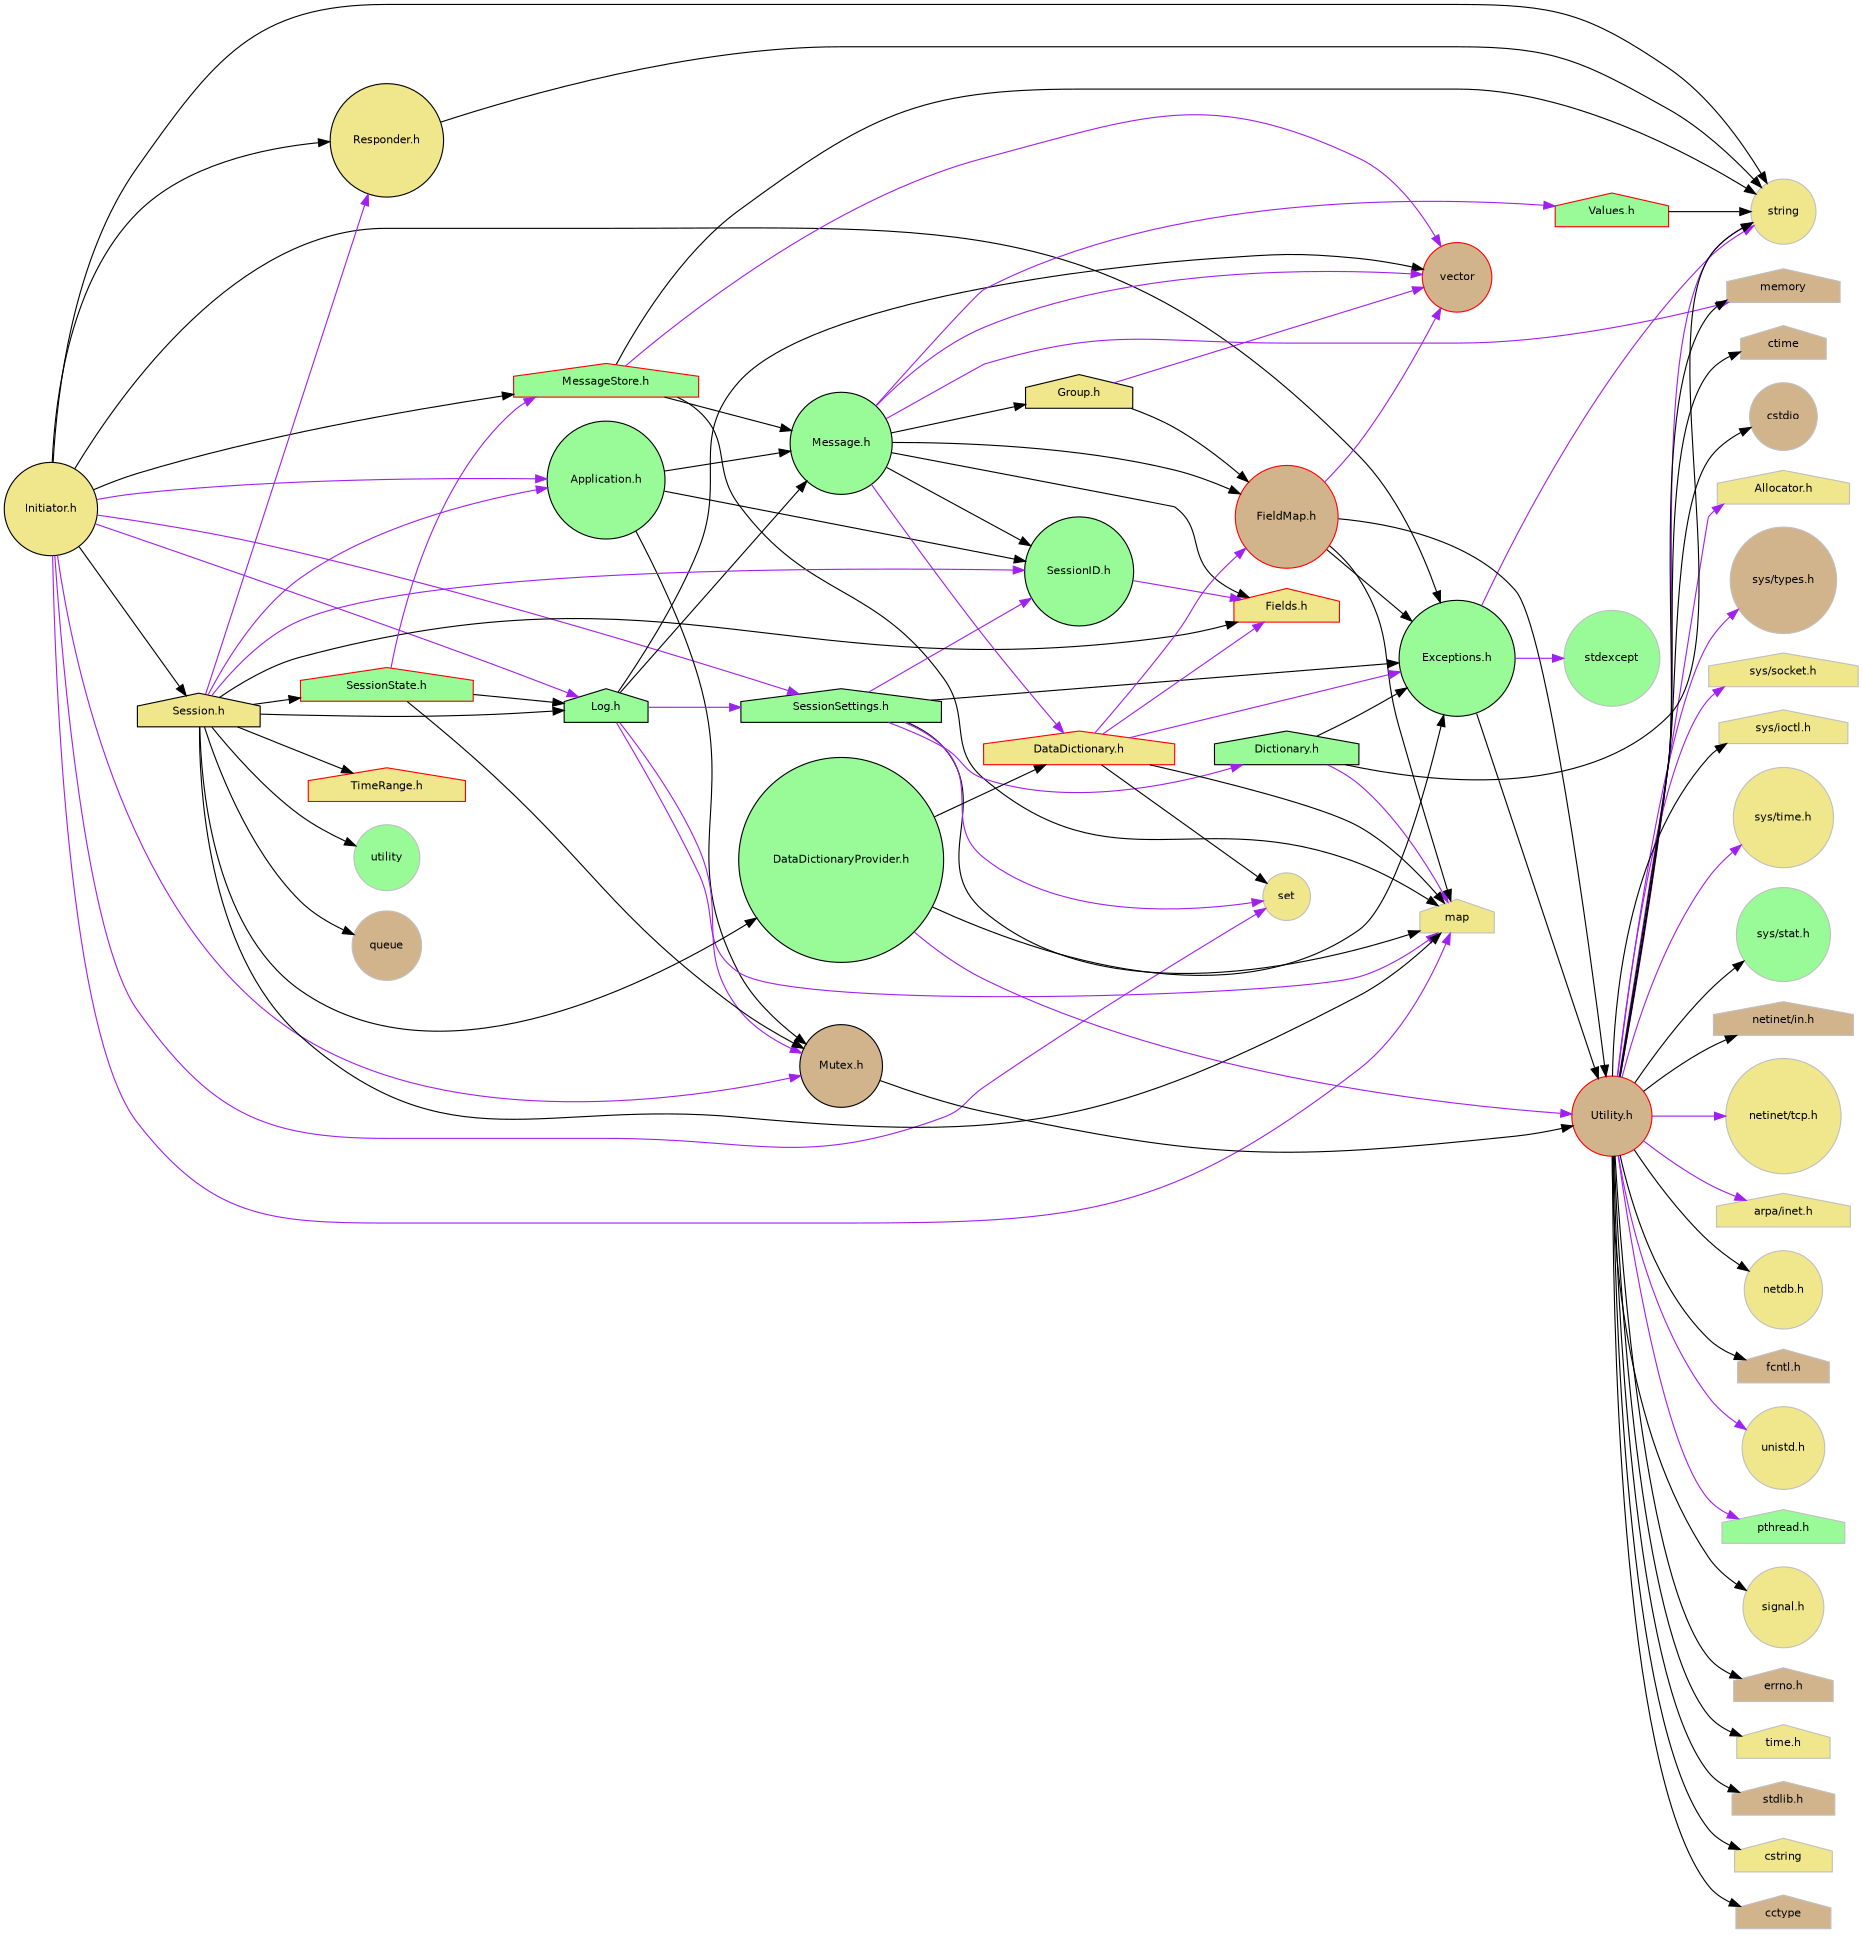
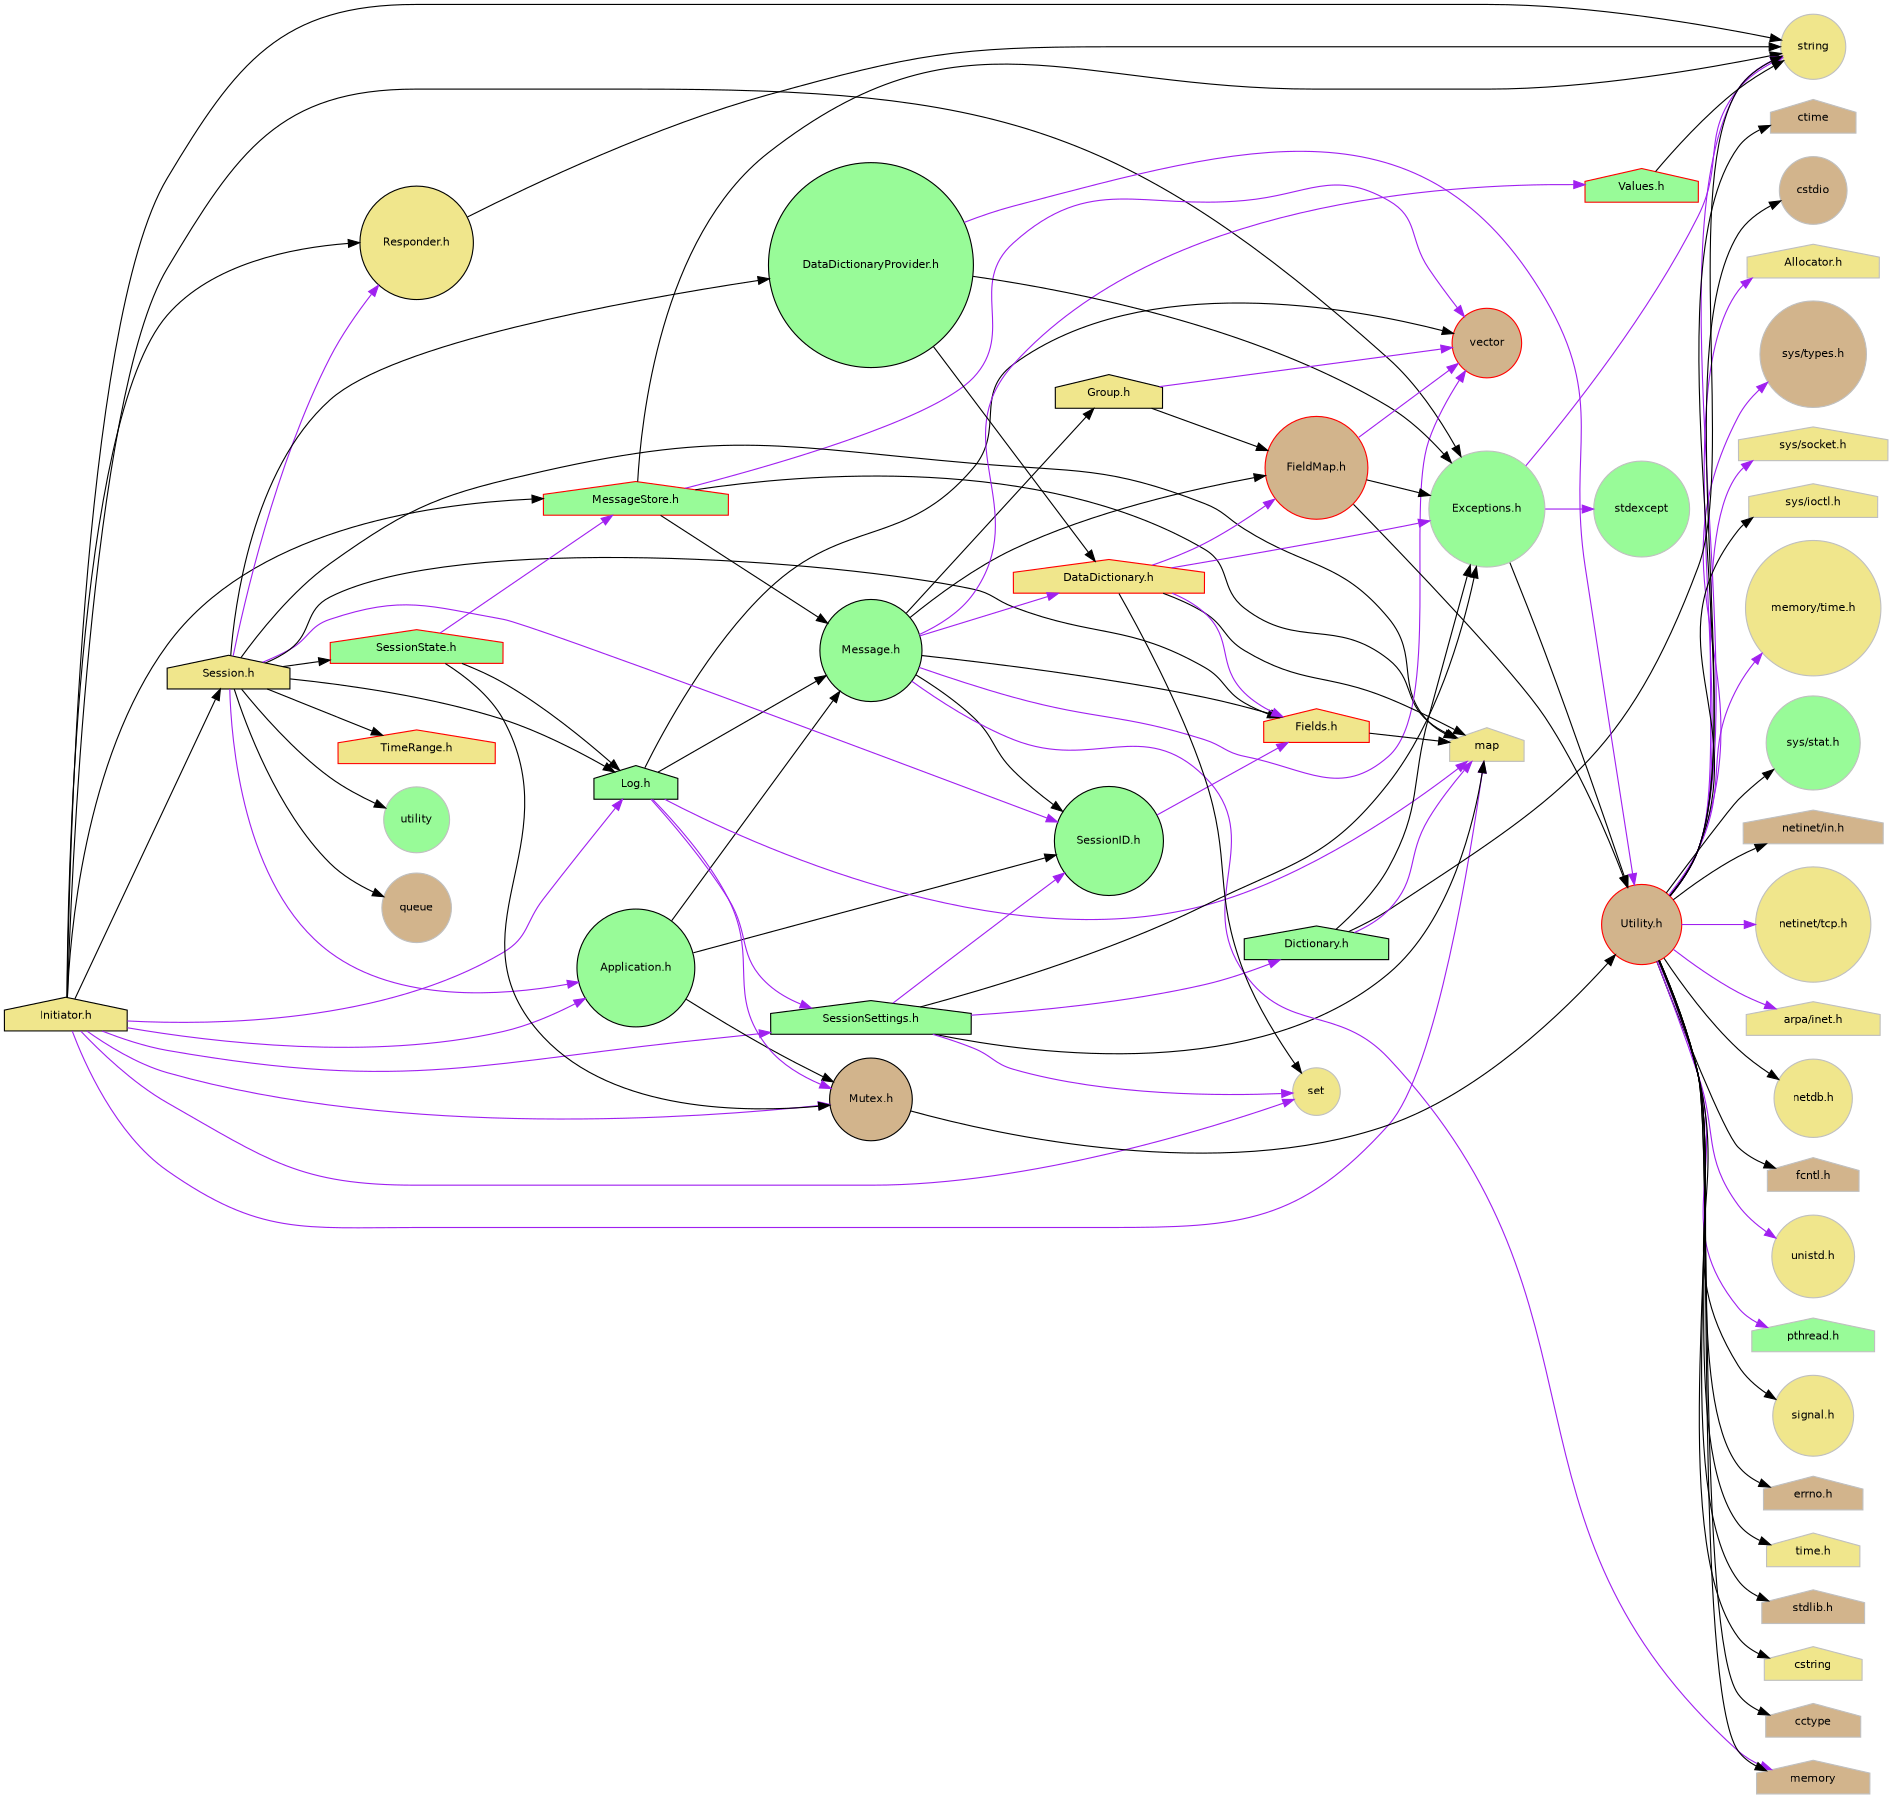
(51, 509) -> (66, 1016)
(1457, 658) -> (1487, 509)
(1396, 713) -> (1409, 738)
(1783, 818) -> (1813, 608)
